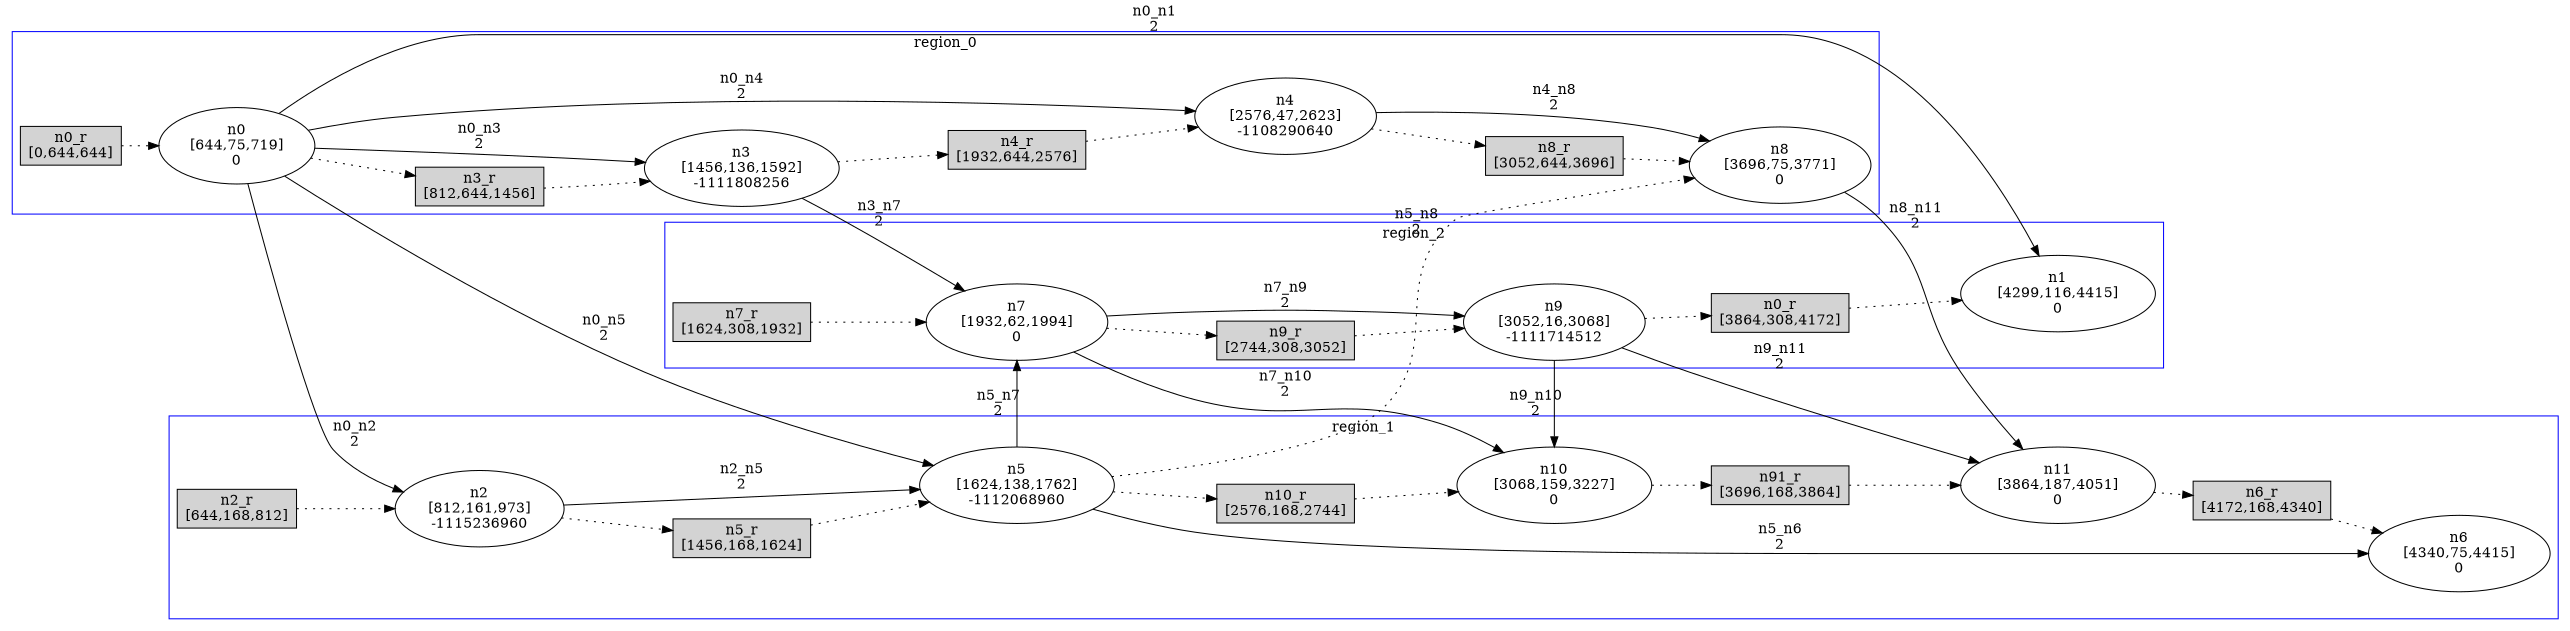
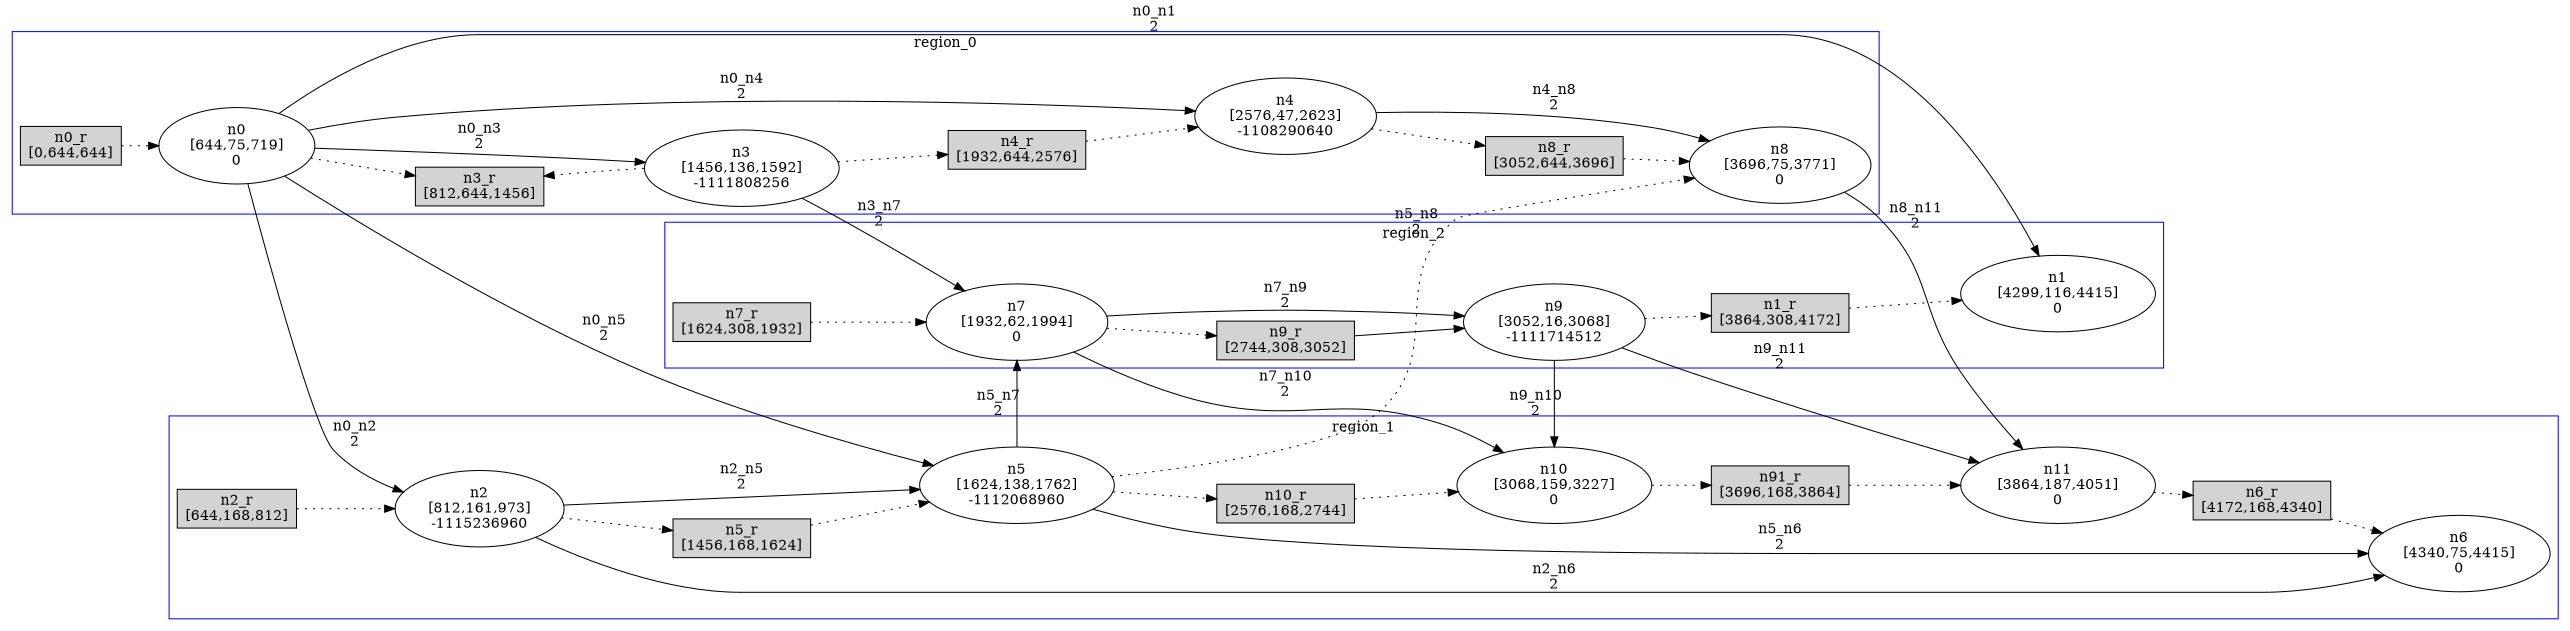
(592, 186) -> (599, 171)
(1780, 313) -> (1780, 313)
(1404, 332) -> (1404, 332)
none -> (1451, 592)
